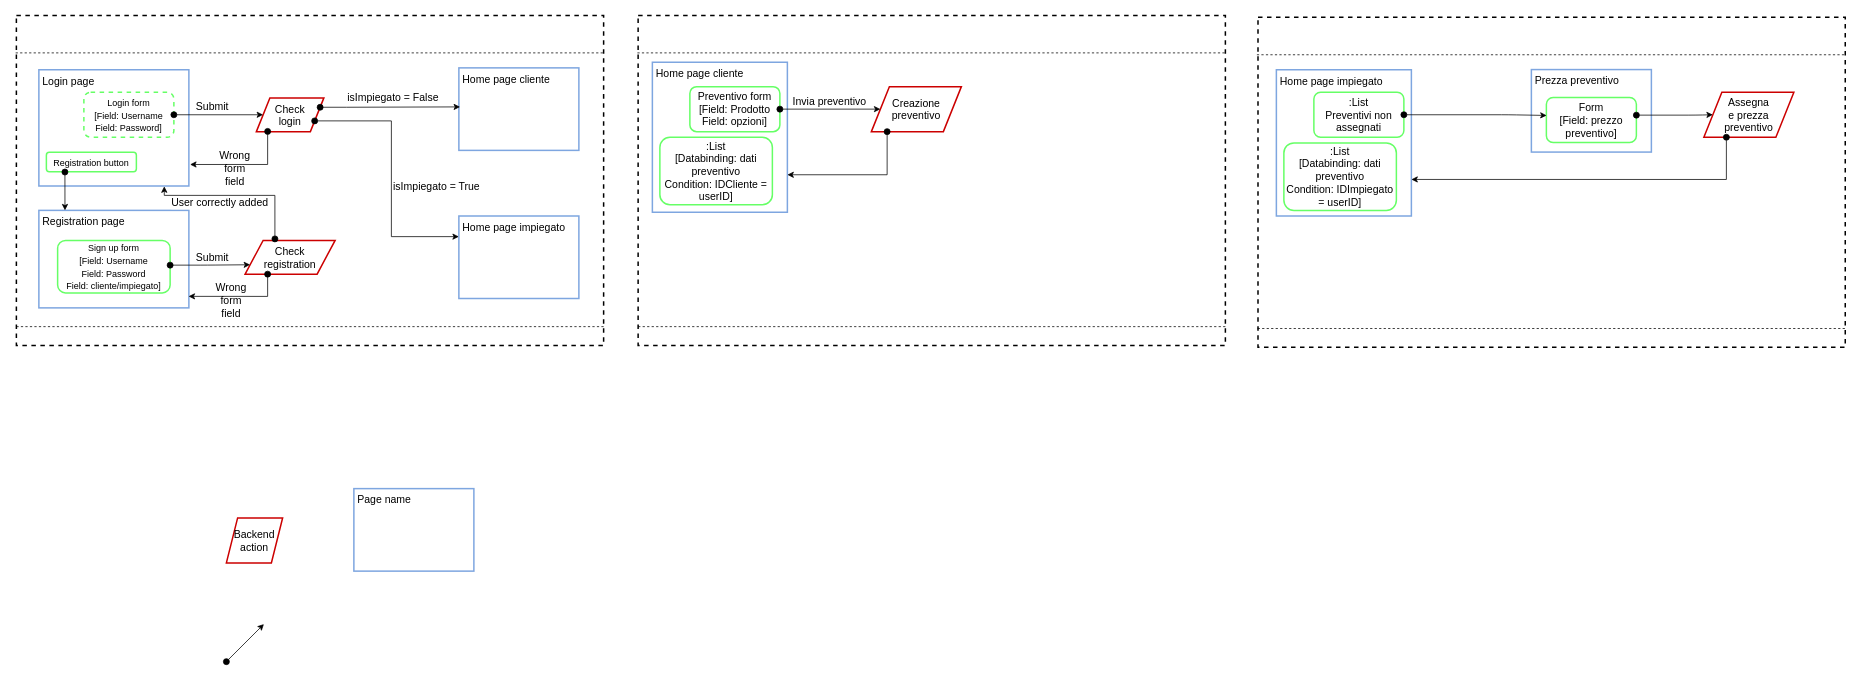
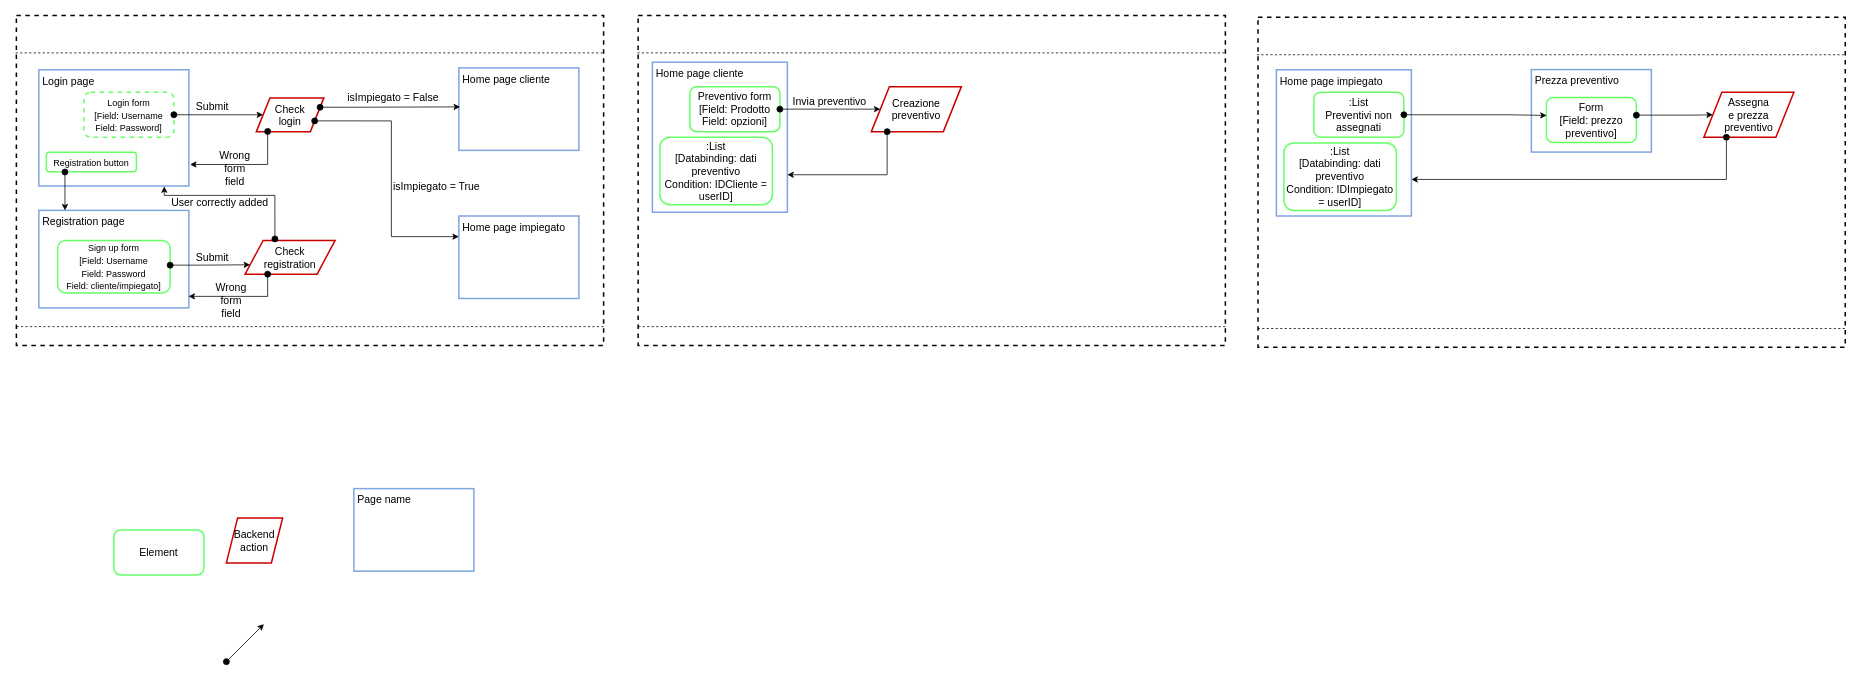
none -> (159, 552)
